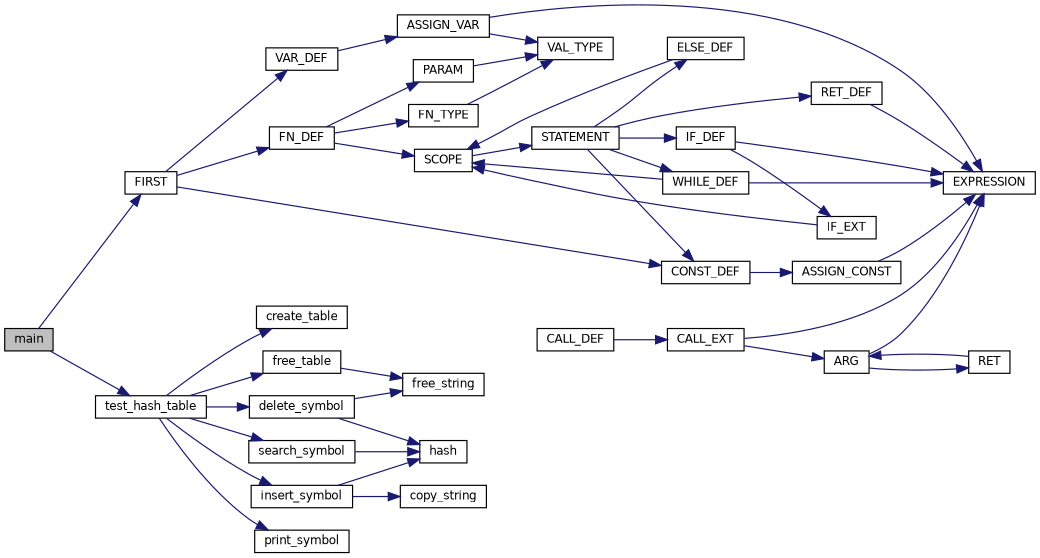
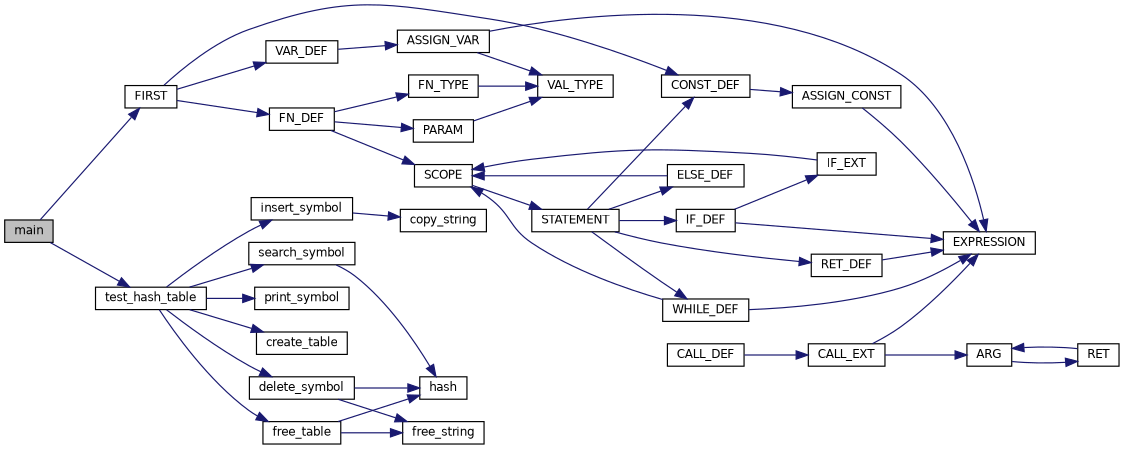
(937, 289) -> none
(373, 474) -> (361, 414)
